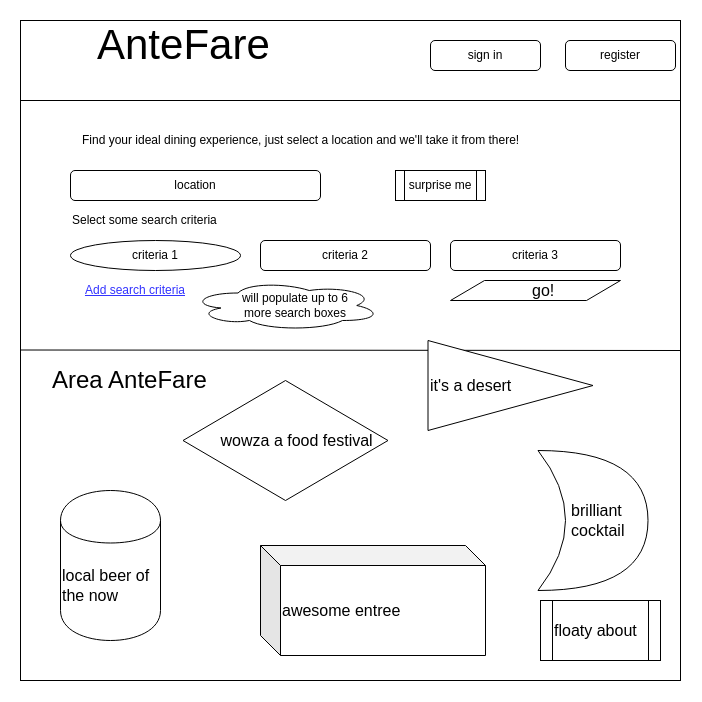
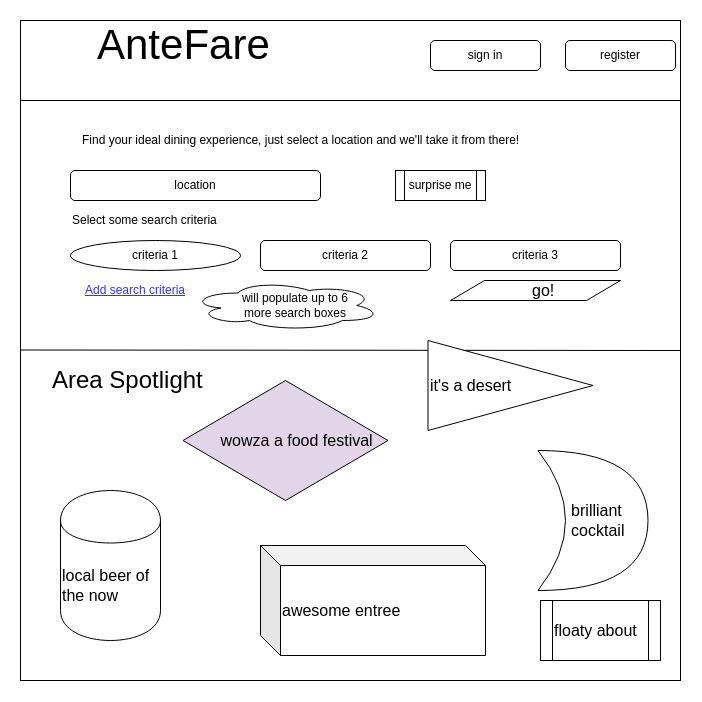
(109, 381) -> (109, 381)
(286, 441) -> (286, 441)
